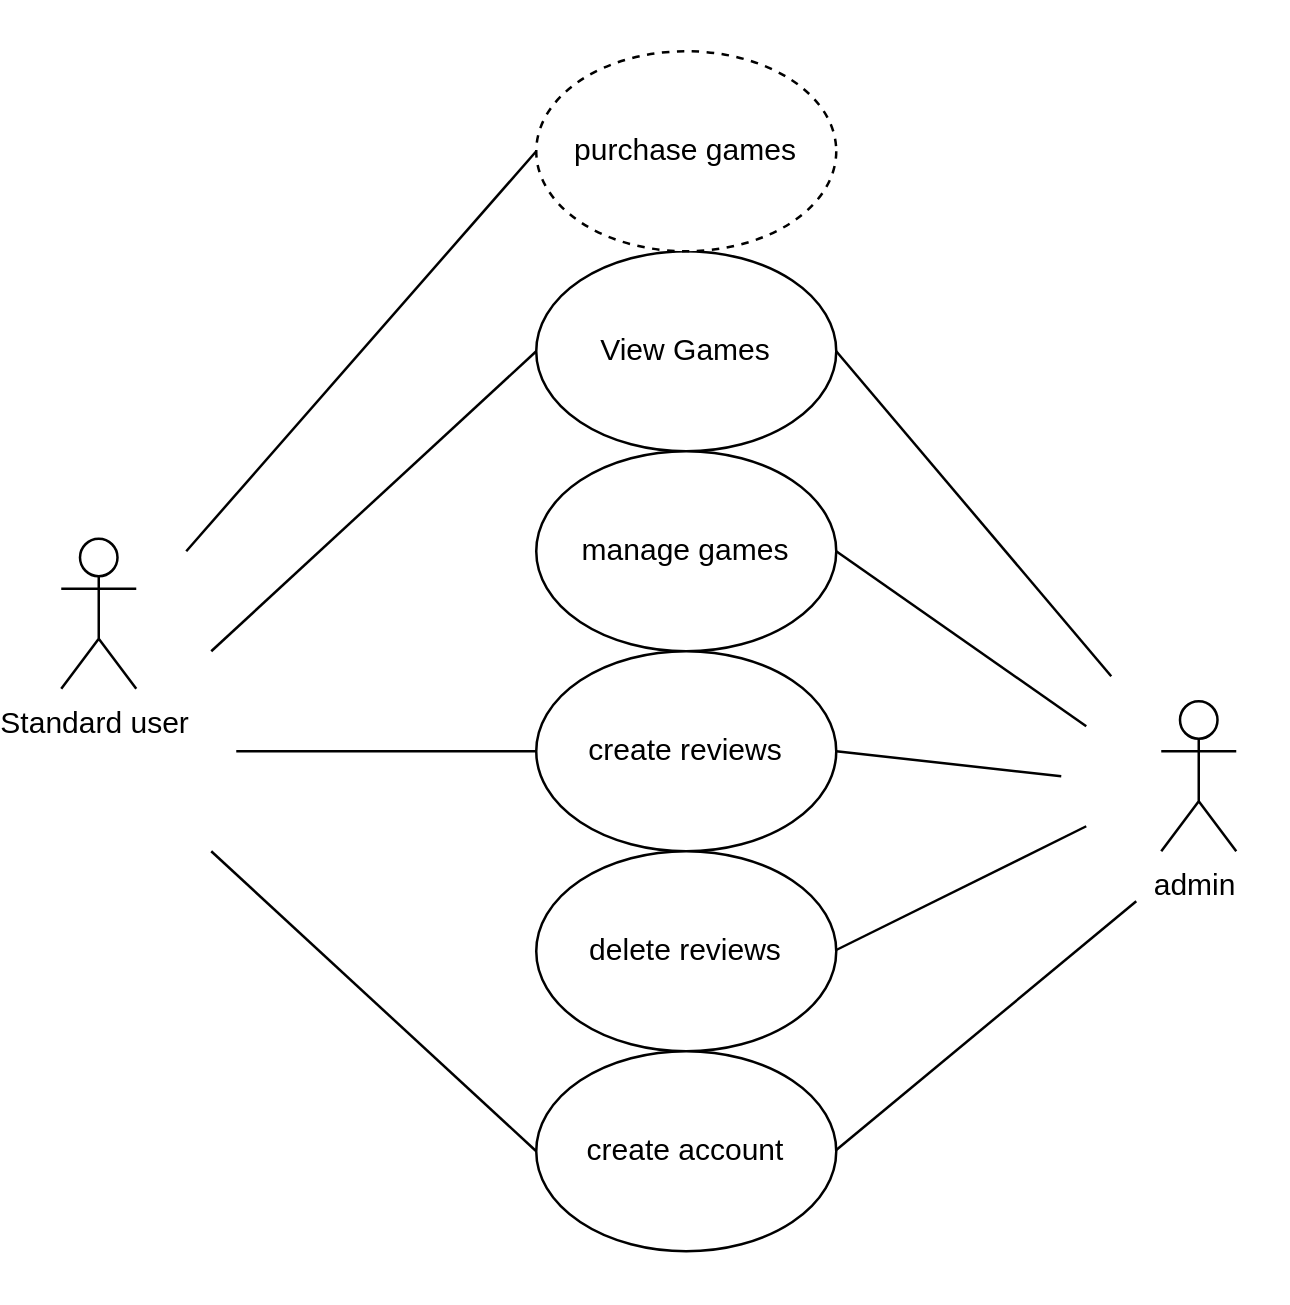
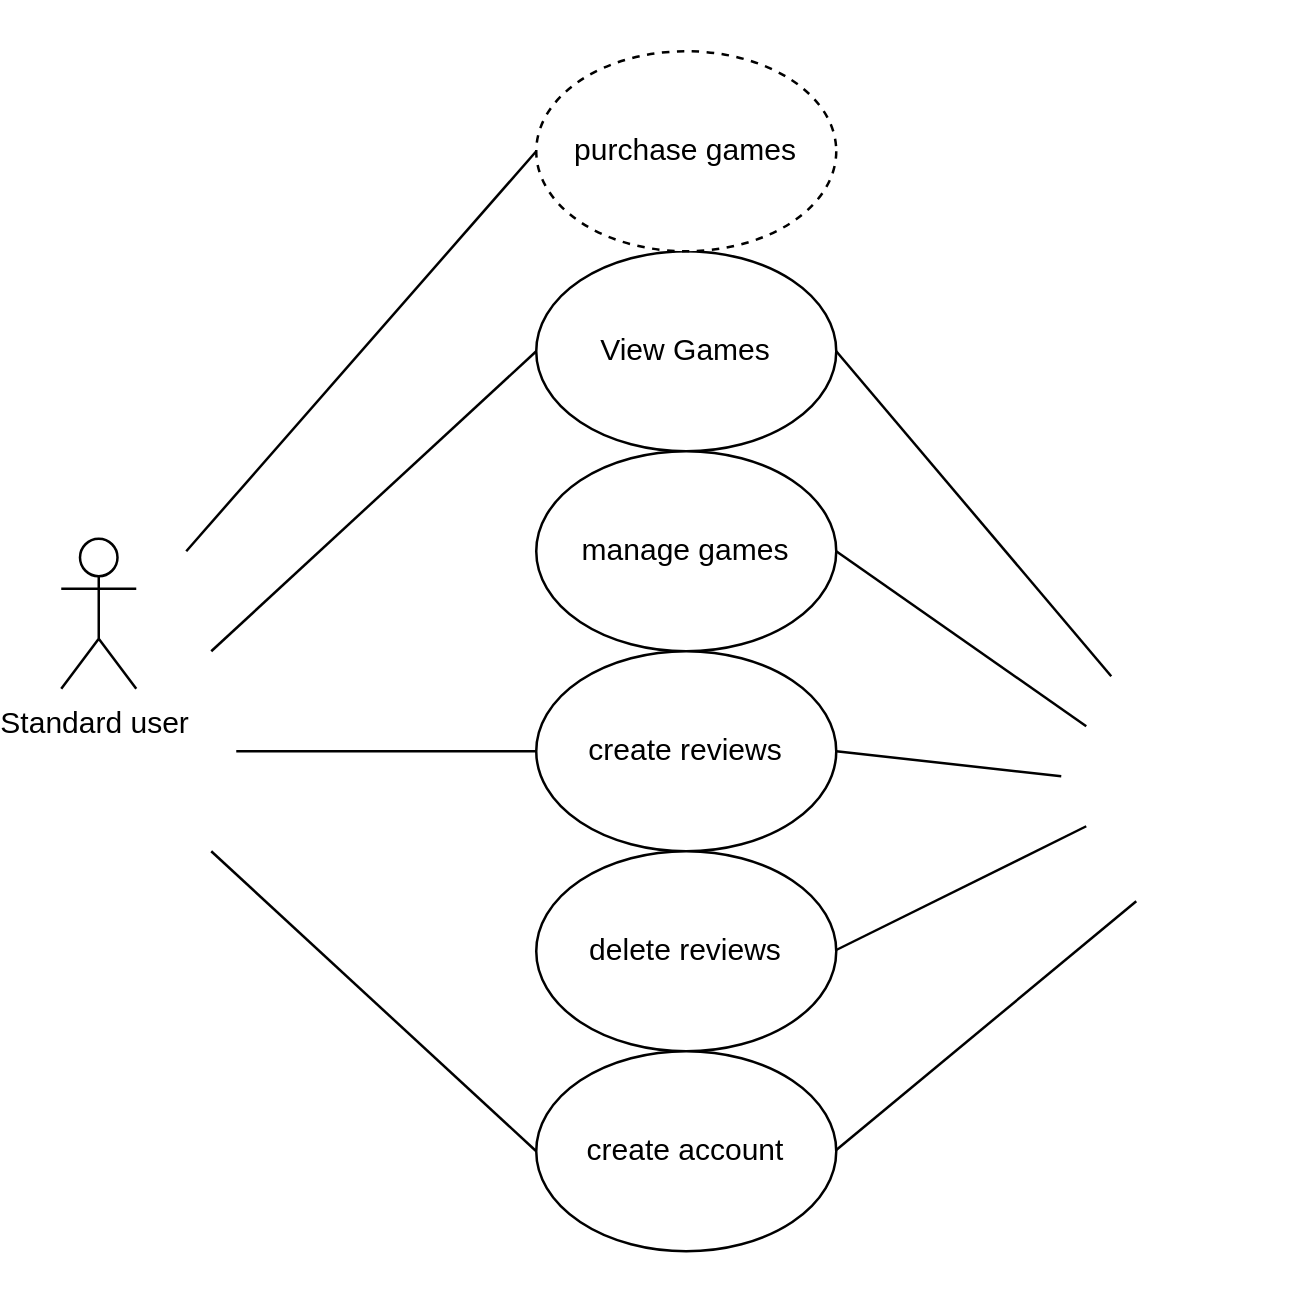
(1199, 776) -> none
